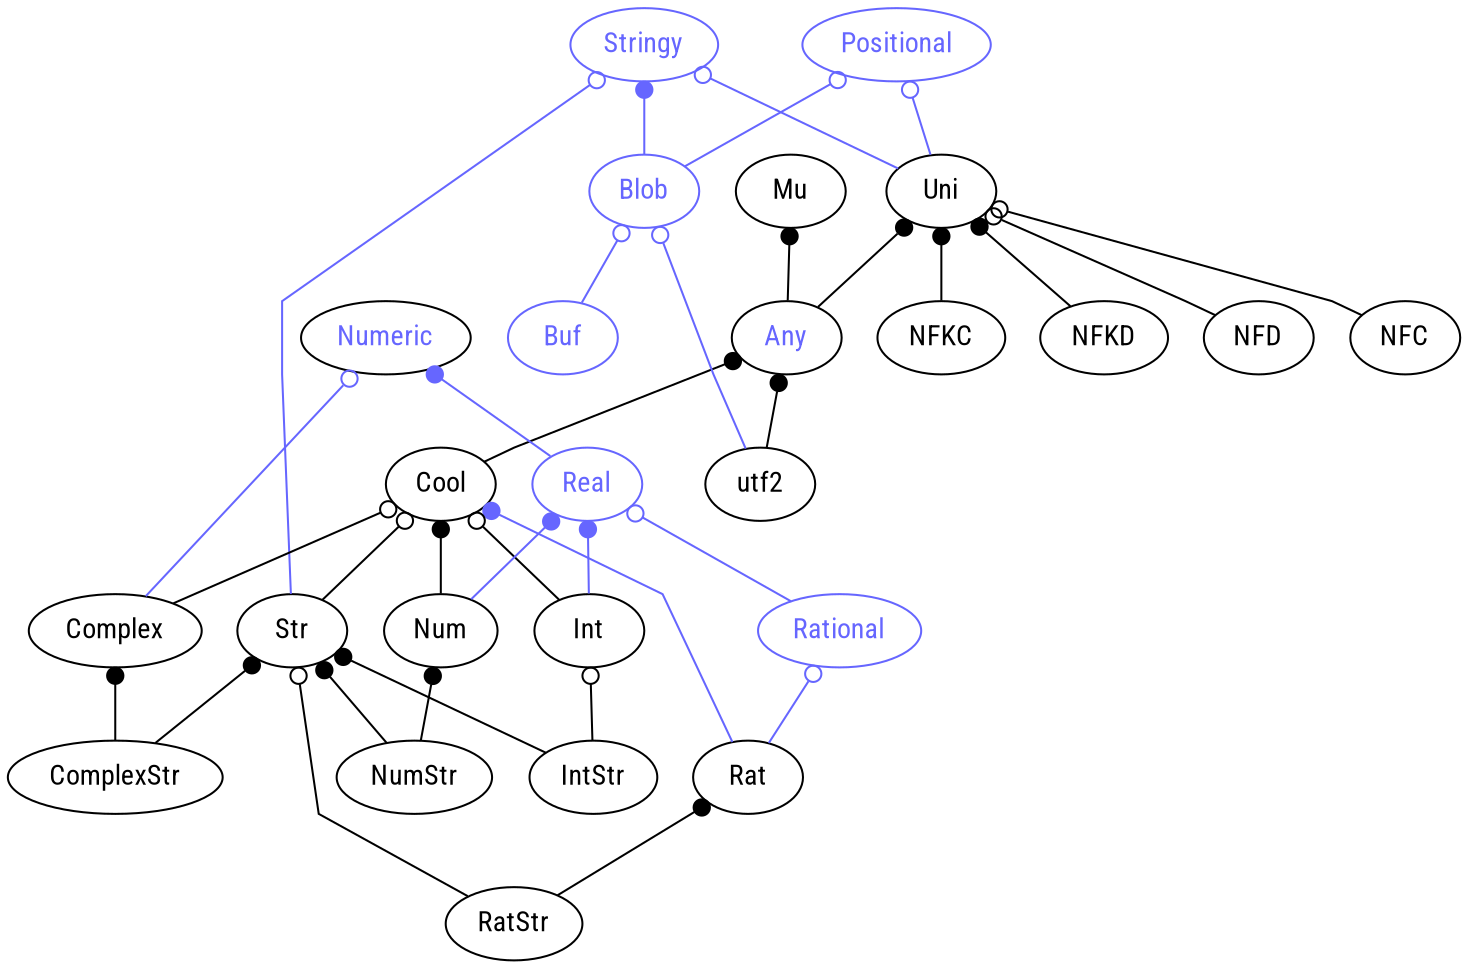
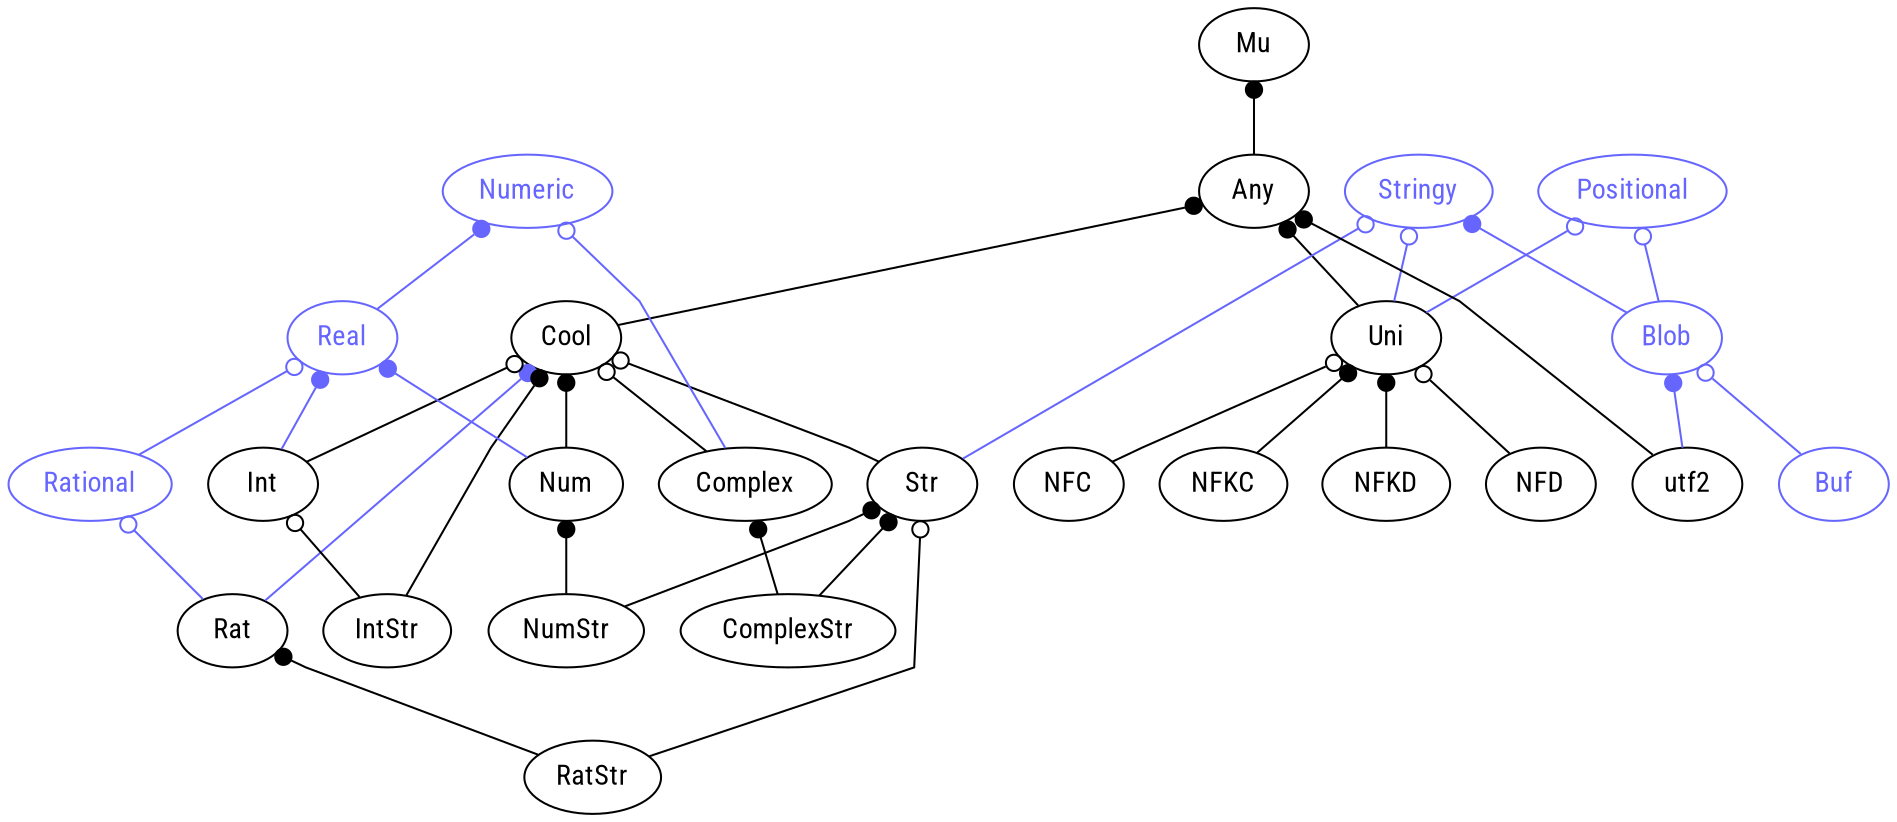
(858, 270) -> (1326, 270)
(386, 338) -> (528, 191)
(787, 338) -> (1254, 191)
(703, 347) -> (1678, 420)
(448, 707) -> (467, 489)
